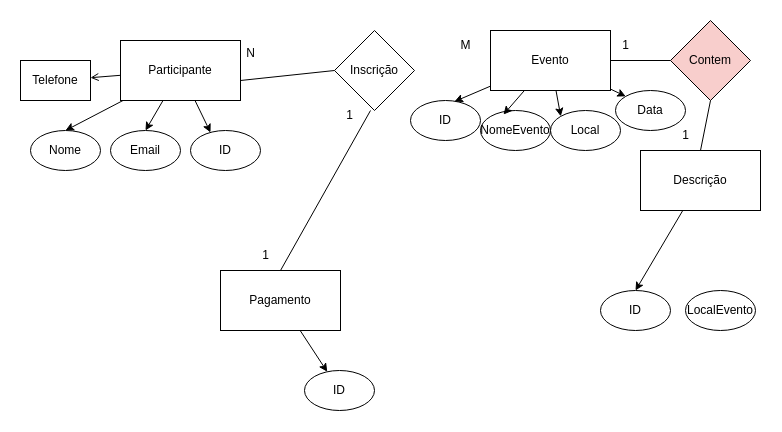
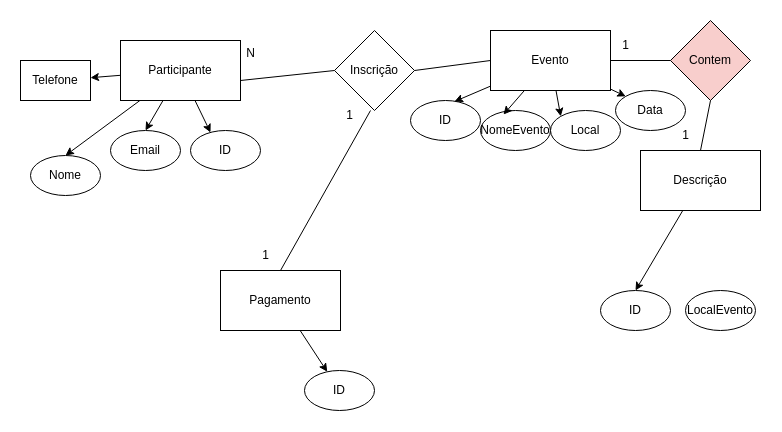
(466, 46) -> none
none -> (453, 66)
(97, 77) -> (99, 77)
(66, 151) -> (66, 176)
